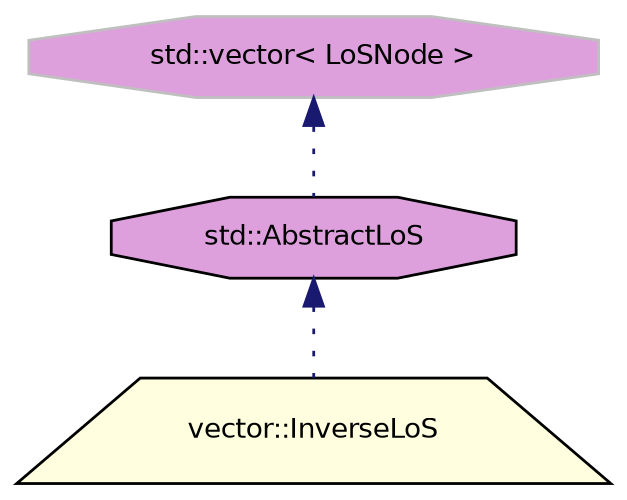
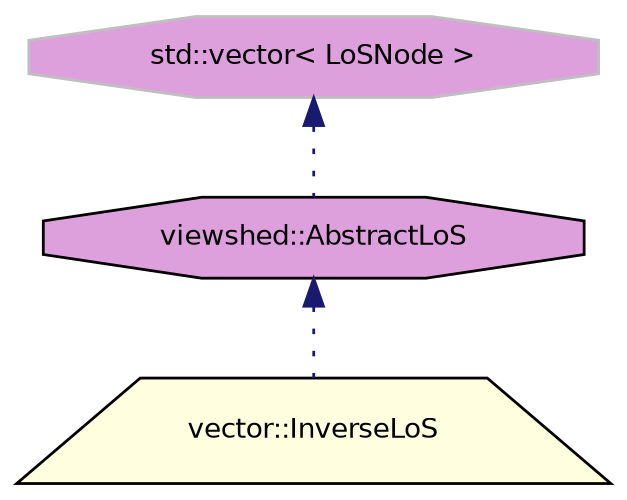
(314, 238) -> (314, 238)
